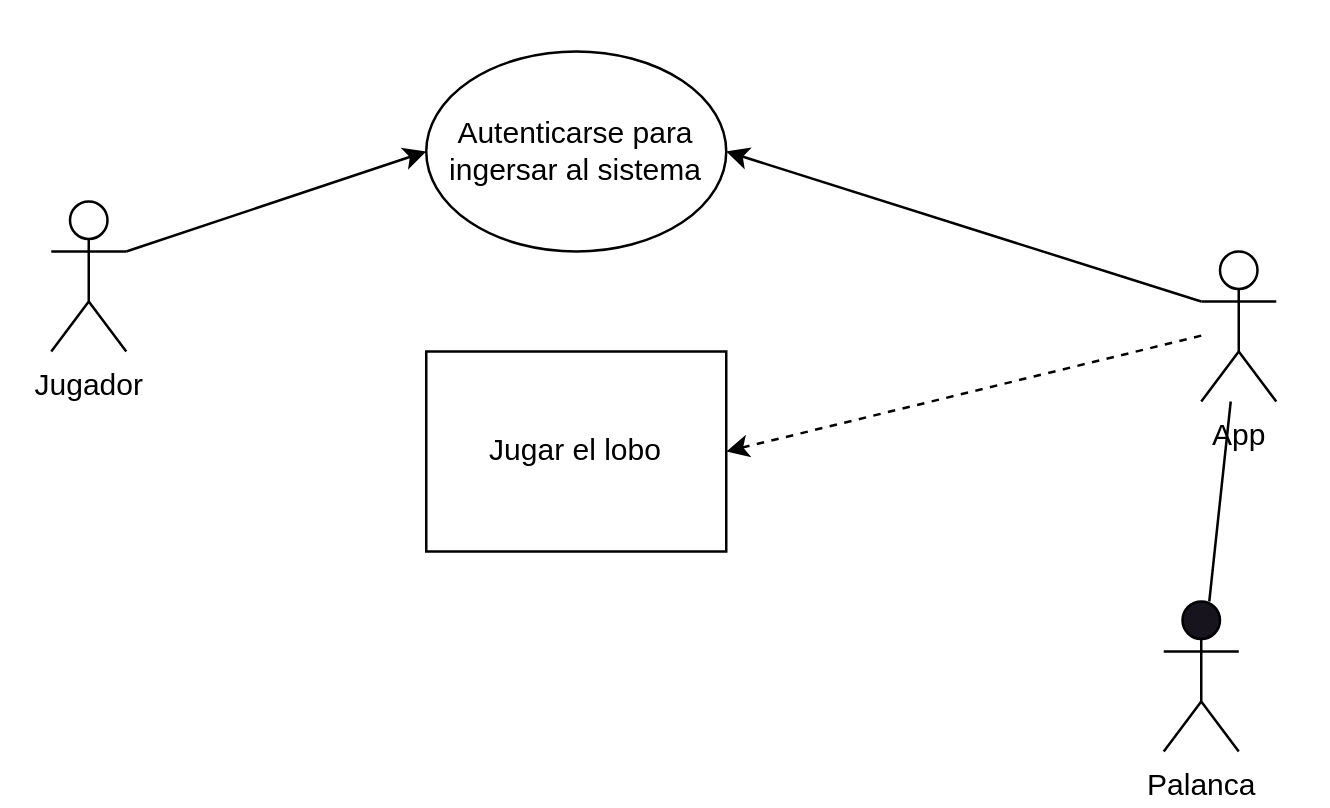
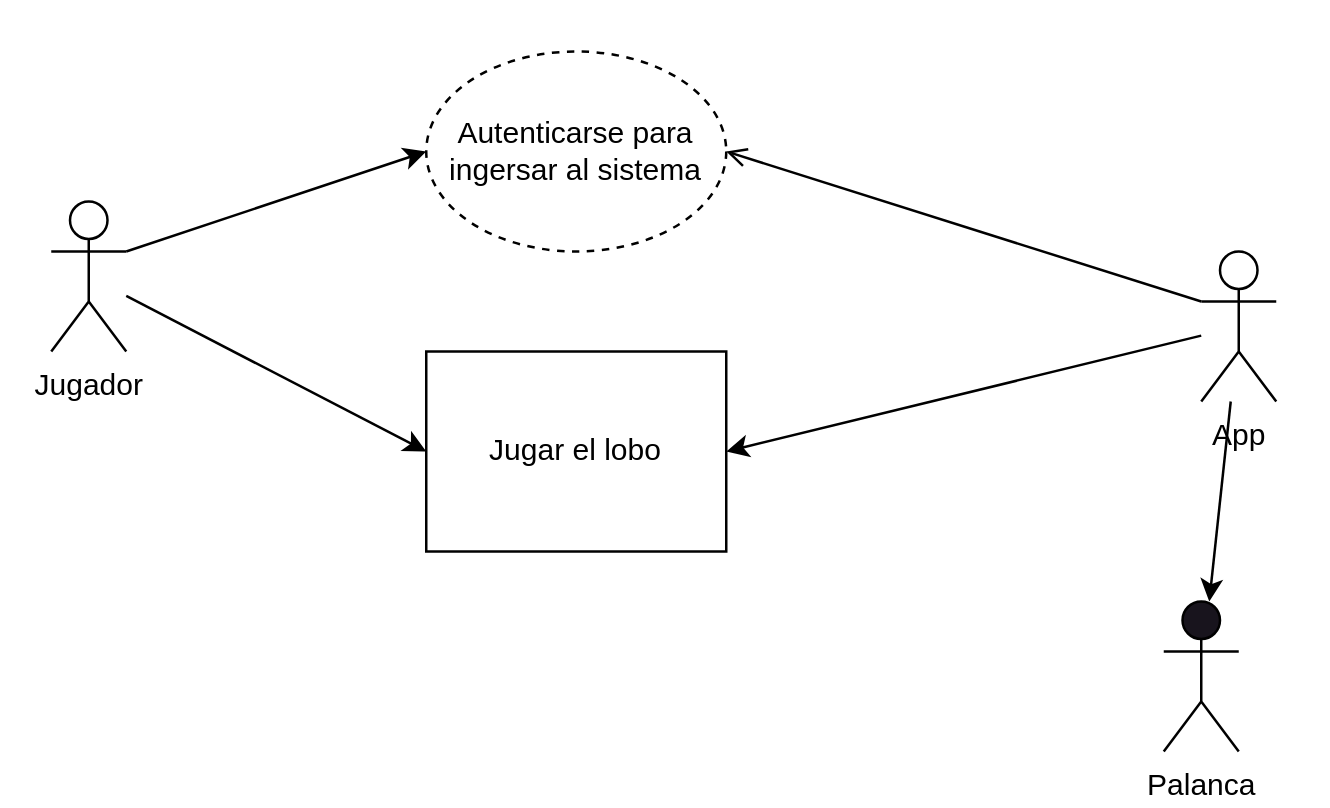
(576, 151) -> (576, 151)
(743, 157) -> (738, 155)
none -> (269, 370)
(971, 391) -> (971, 391)
(1210, 591) -> (1211, 583)
